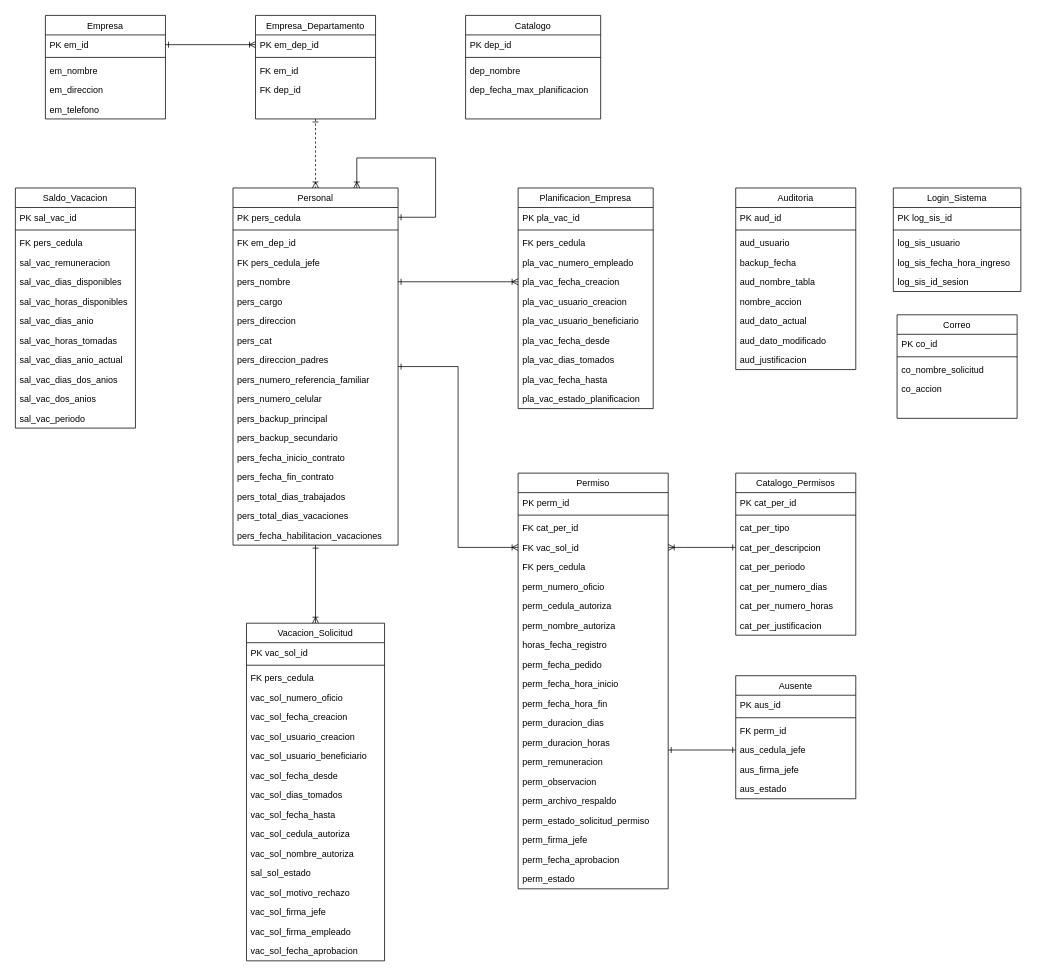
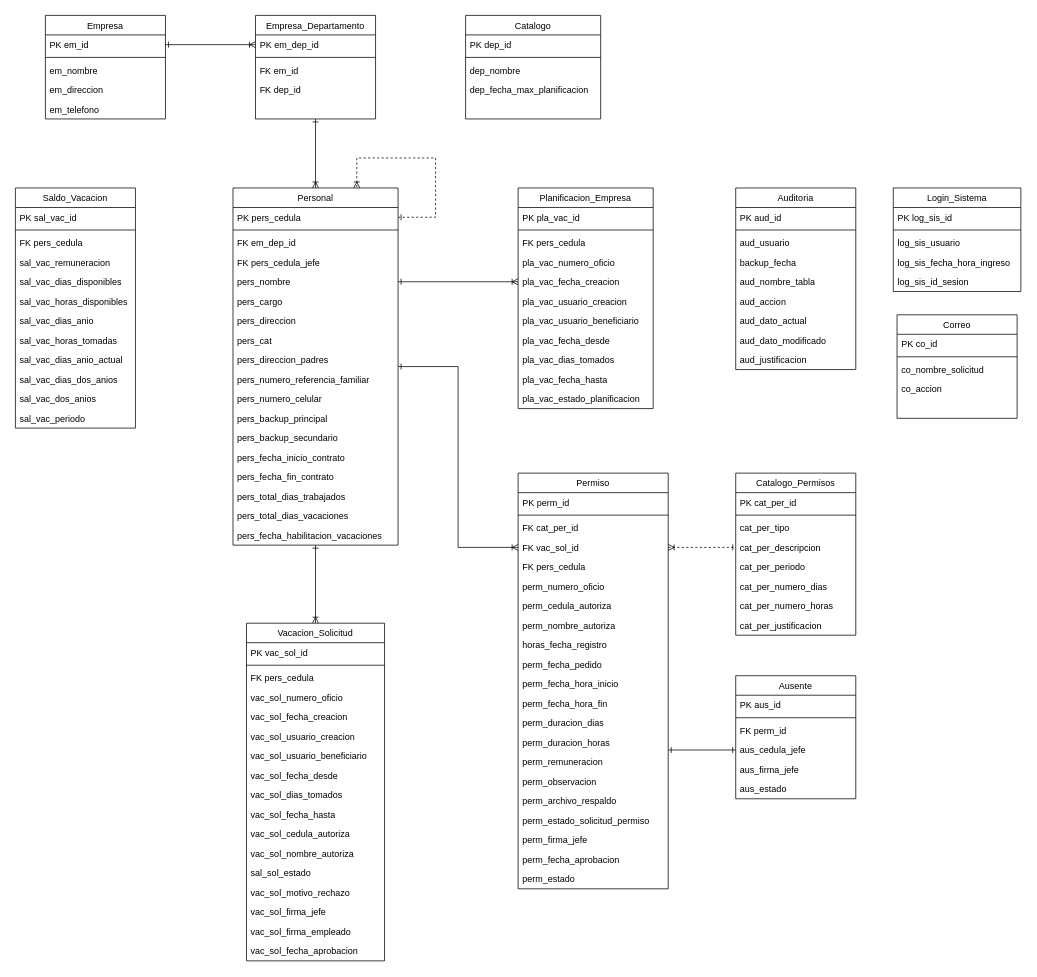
(315, 153) -> (315, 153)
(428, 158) -> (428, 158)
(578, 263) -> (571, 263)
(771, 302) -> (764, 302)
(701, 547) -> (701, 547)
